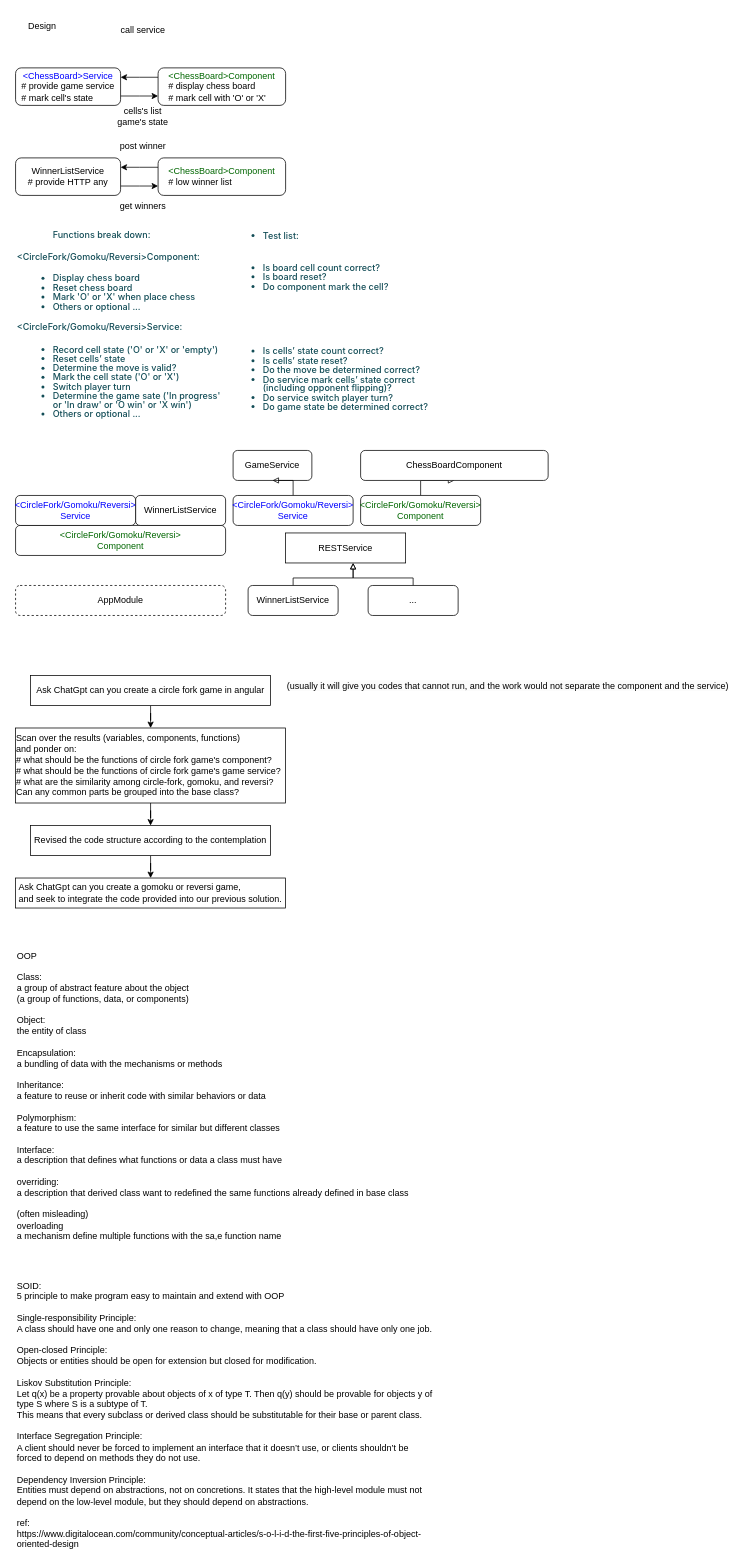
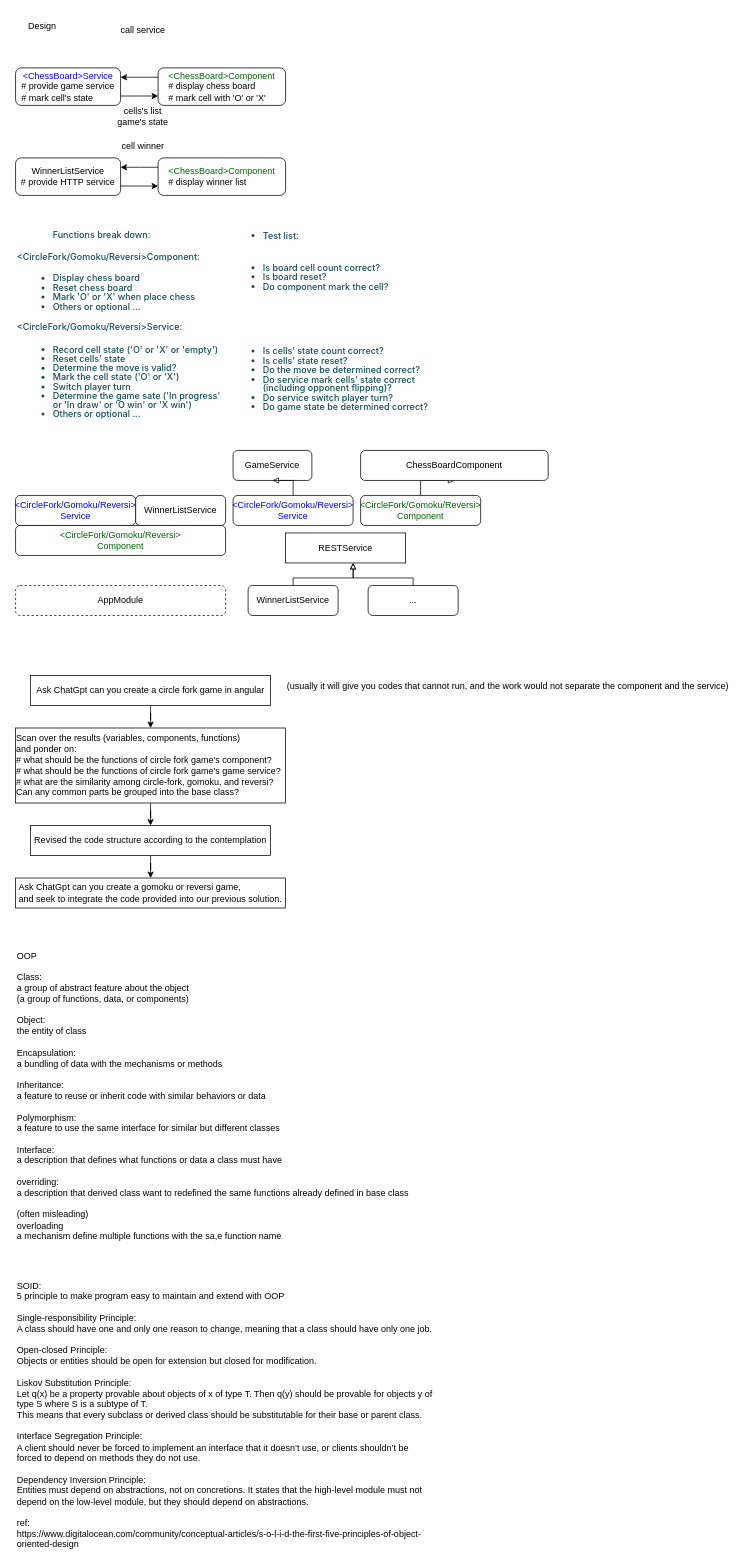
(143, 147) -> (143, 147)
(68, 177) -> (68, 177)
(222, 177) -> (222, 177)
(143, 207) -> none
